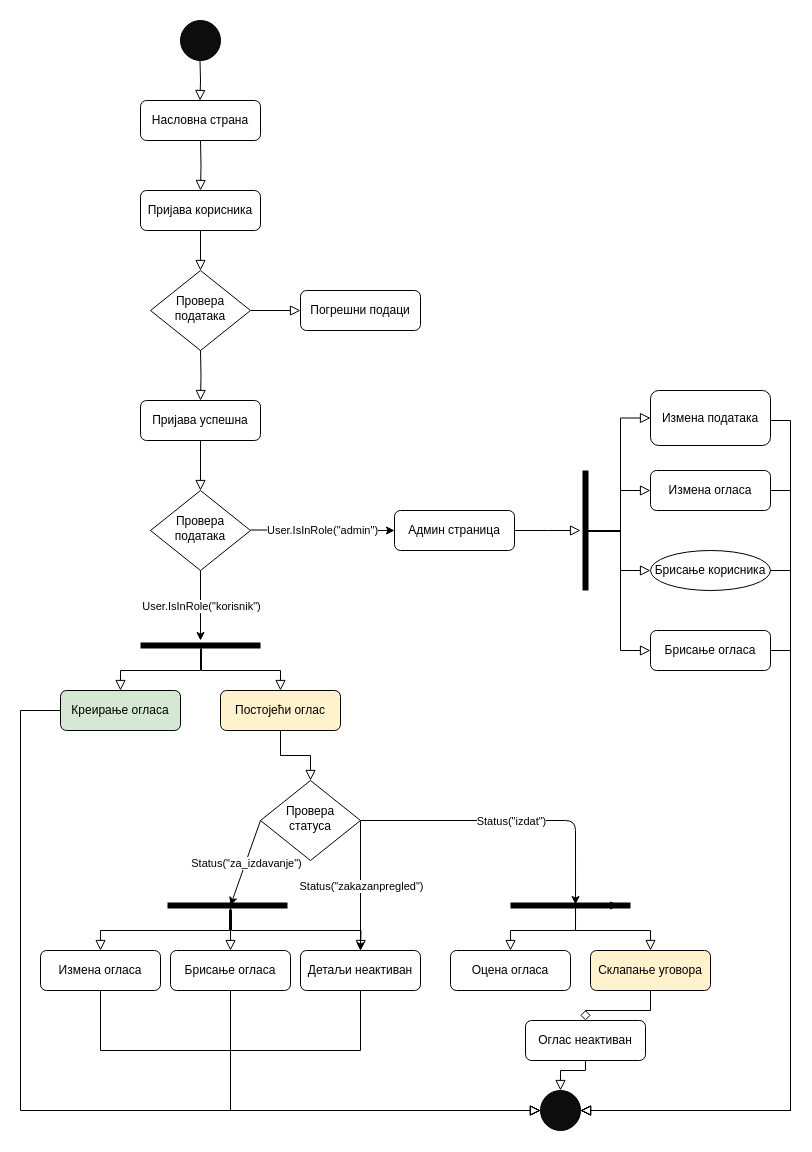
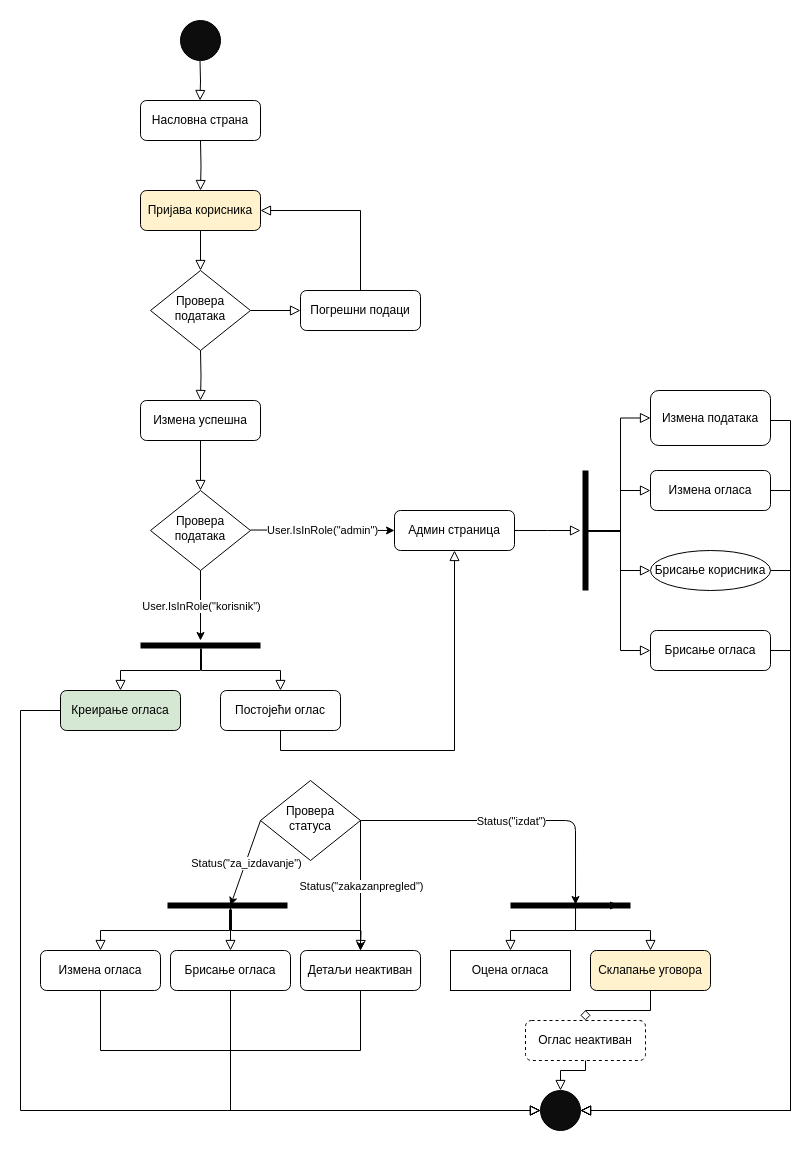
(201, 211) -> (201, 211)
none -> (356, 211)
(201, 421) -> (201, 421)
(281, 711) -> (281, 711)
(299, 756) -> (455, 744)
(511, 971) -> (511, 971)
(586, 1041) -> (586, 1041)
